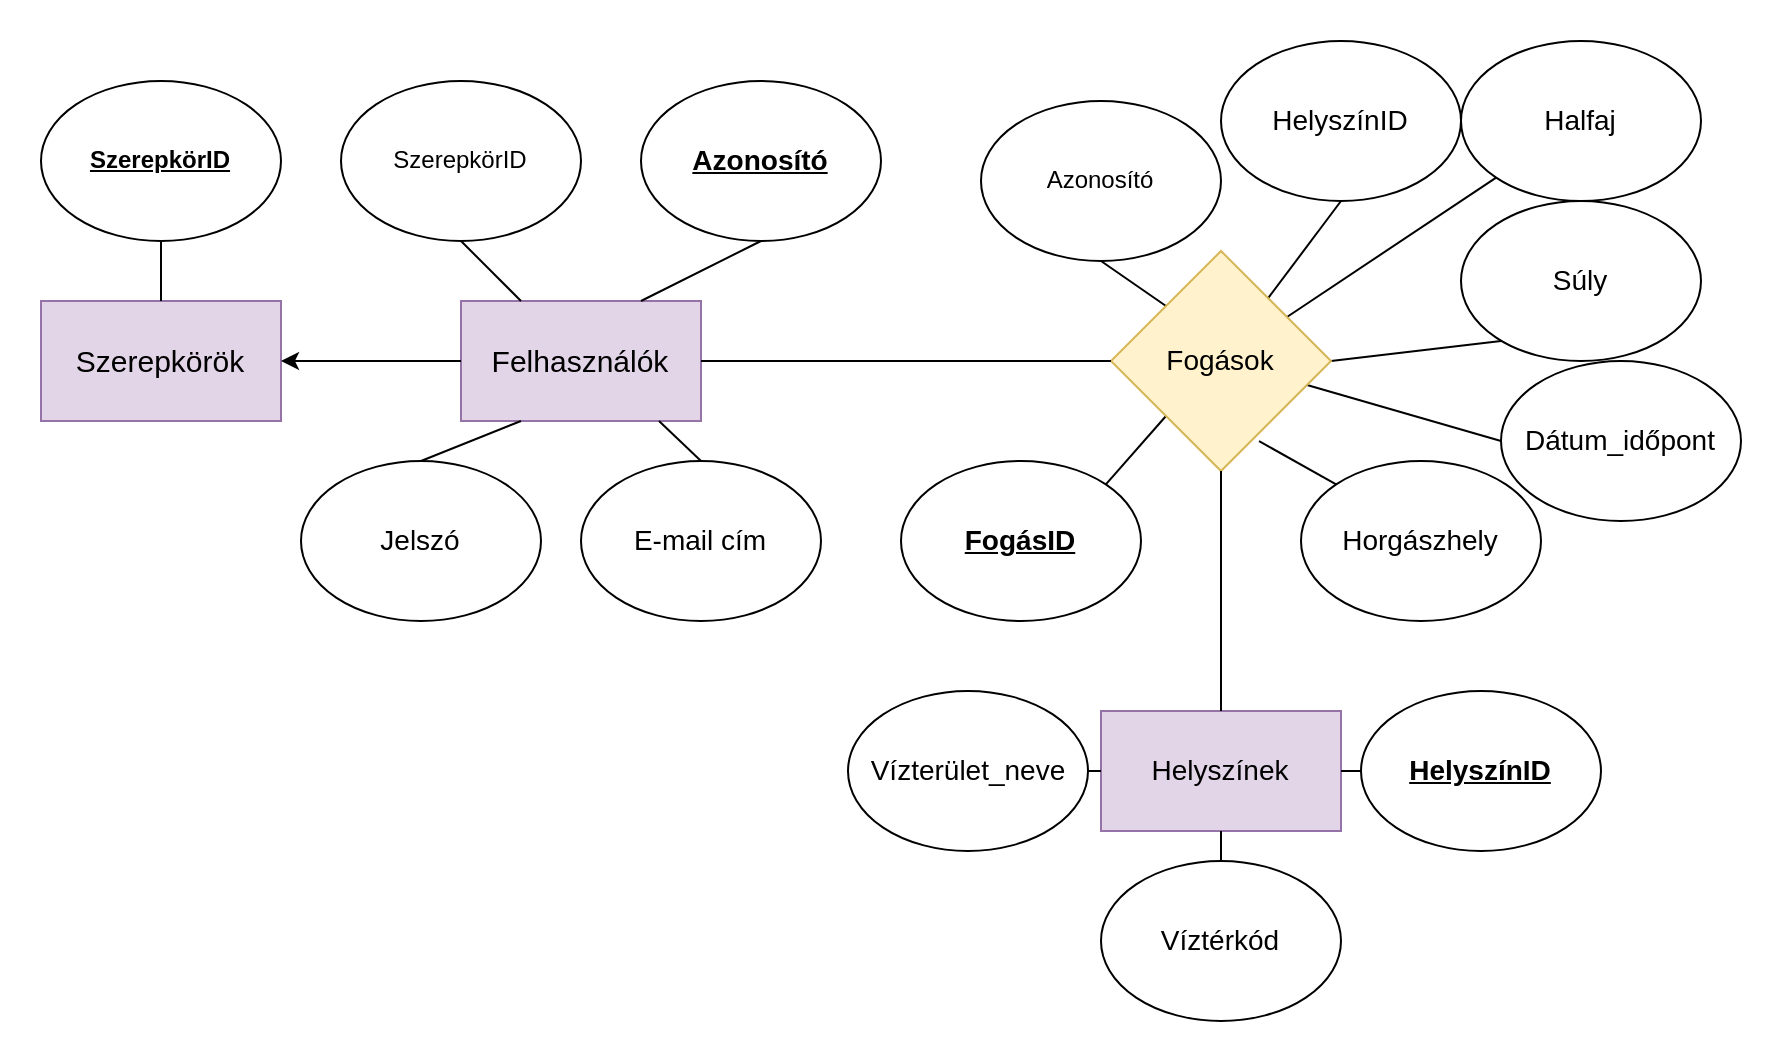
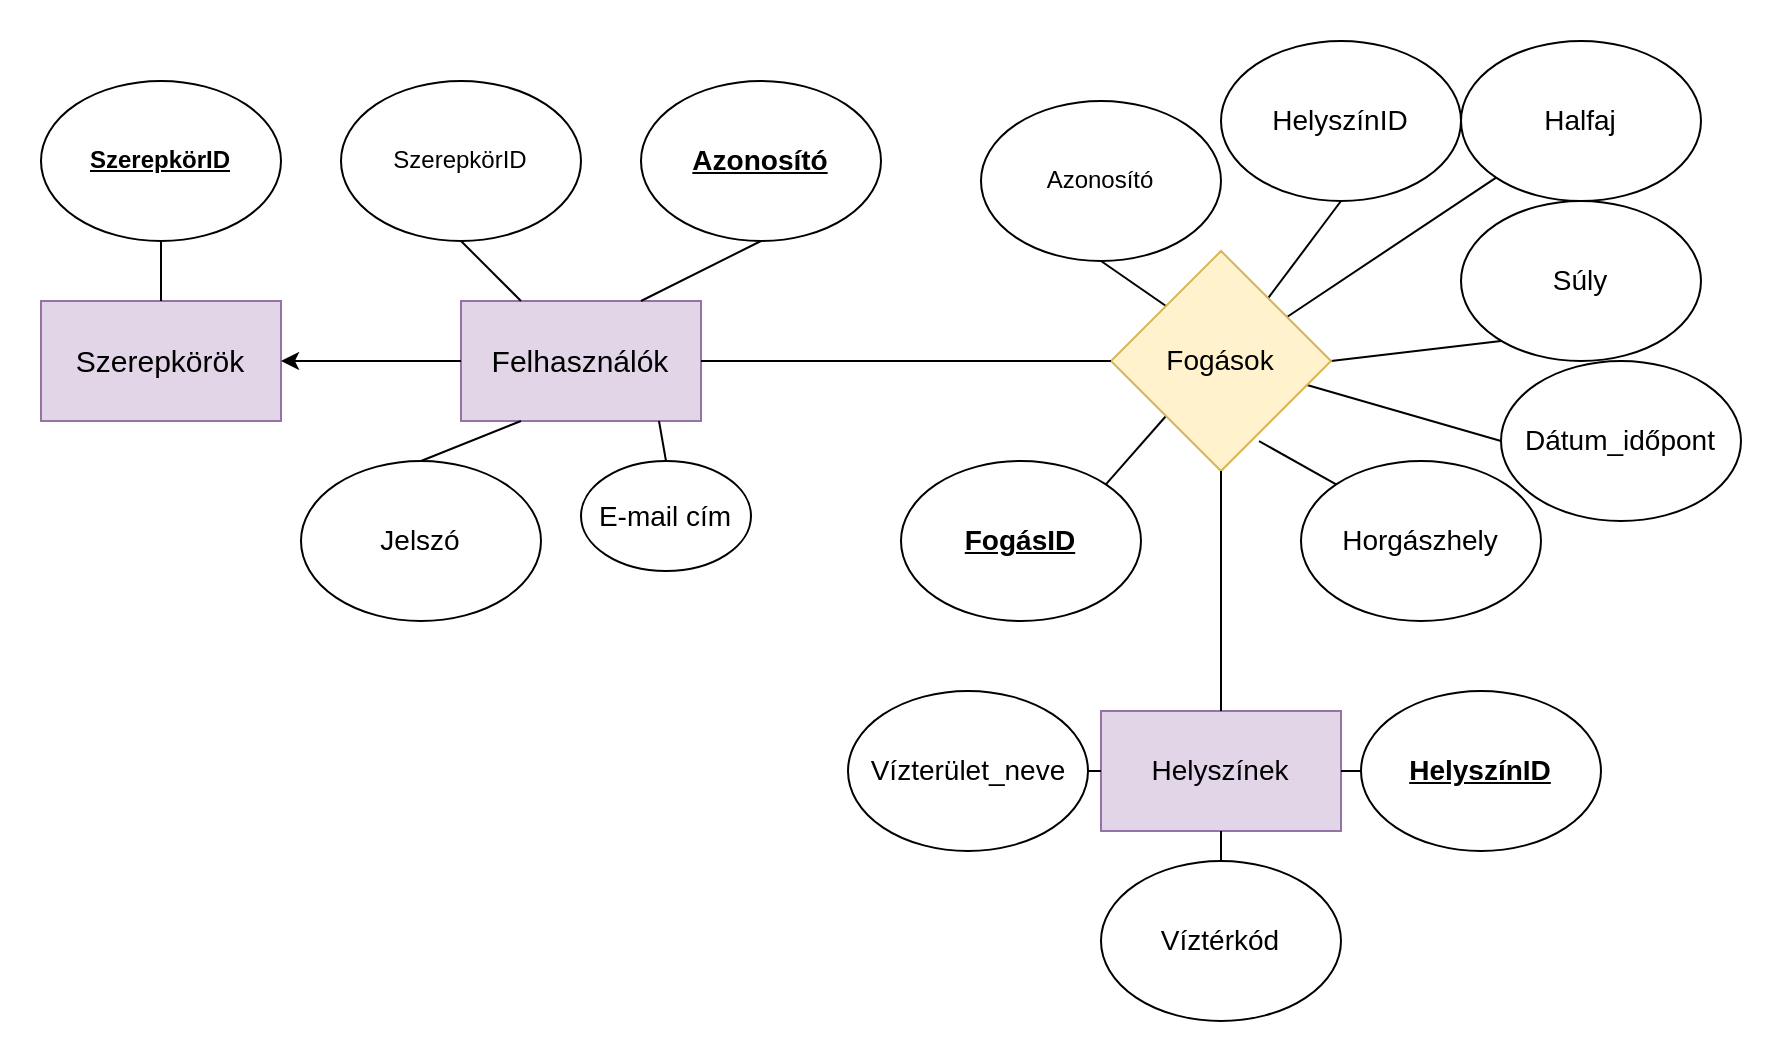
(701, 541) -> (666, 516)
